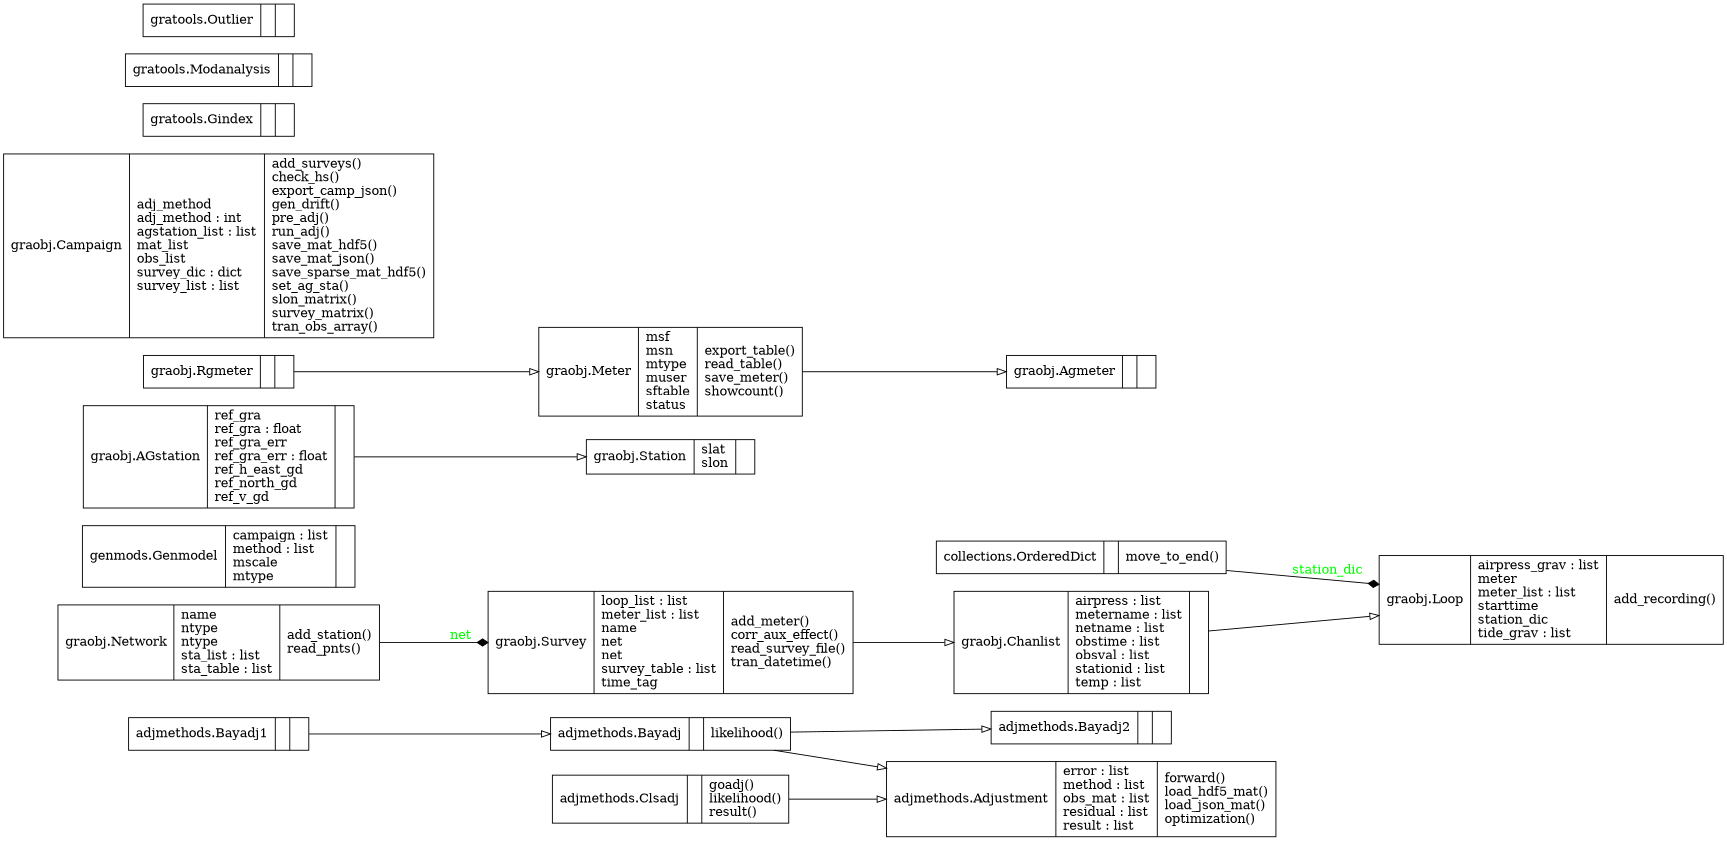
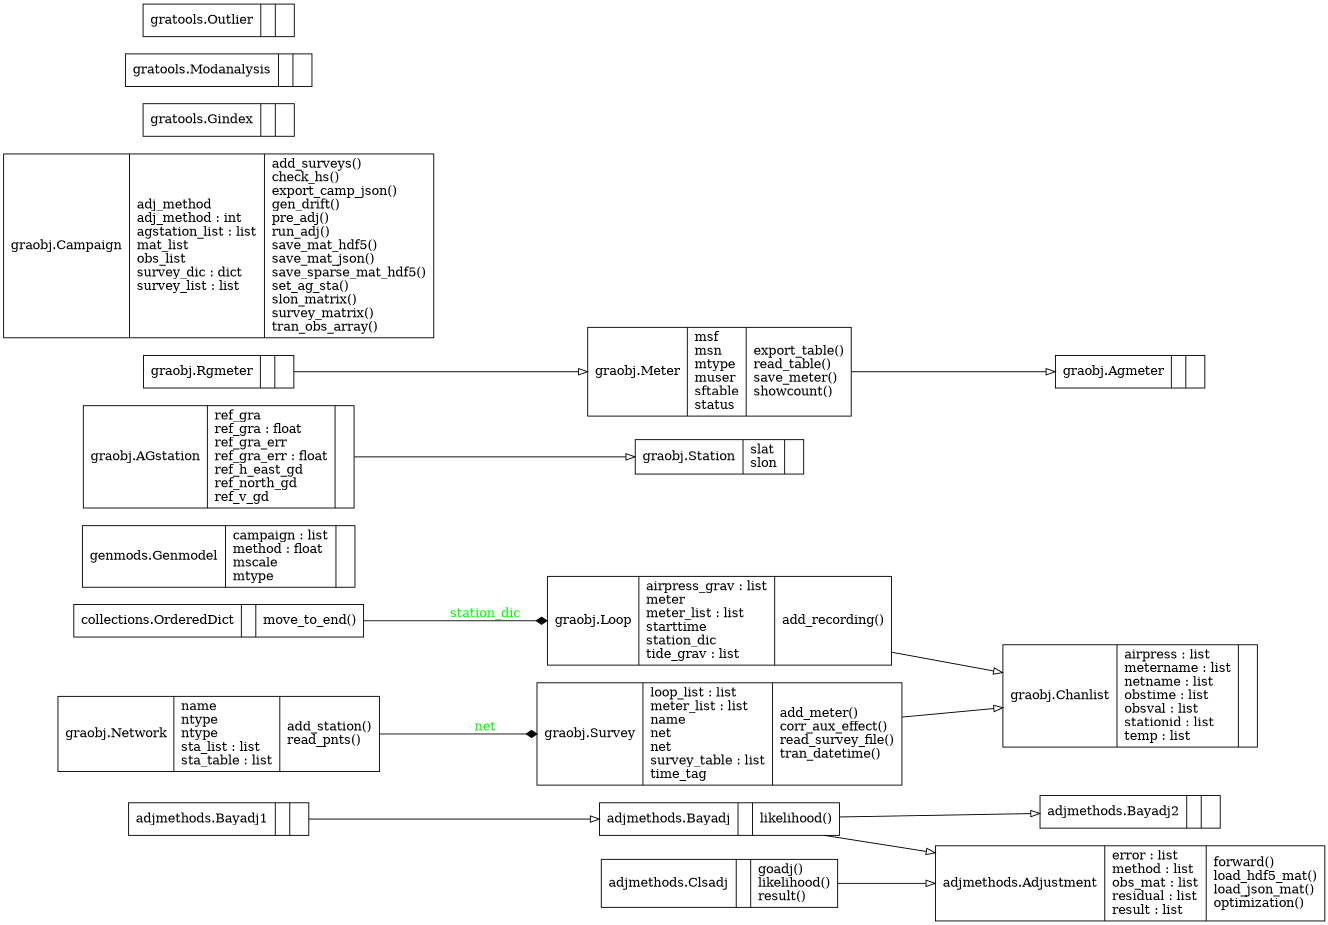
(274, 549) -> (278, 549)
(1289, 624) -> (943, 662)
